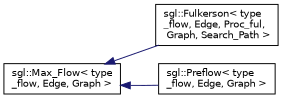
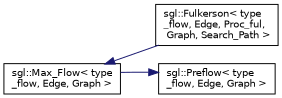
(145, 85) -> (134, 72)
